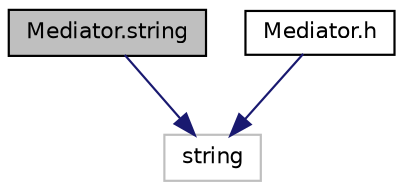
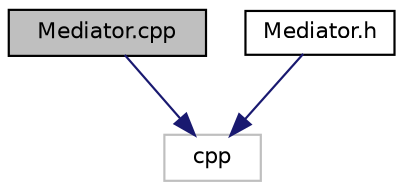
(107, 33) -> (107, 33)
(213, 158) -> (213, 158)
